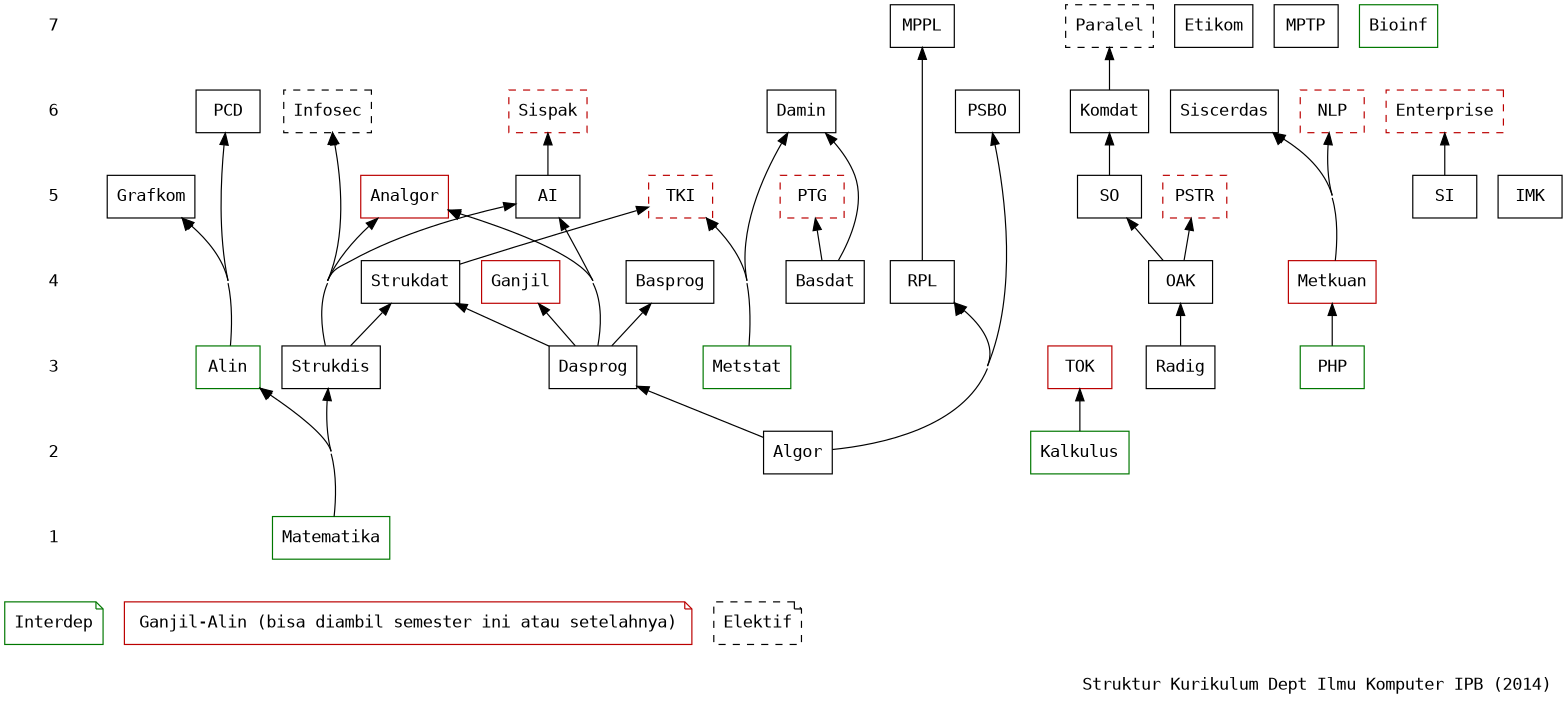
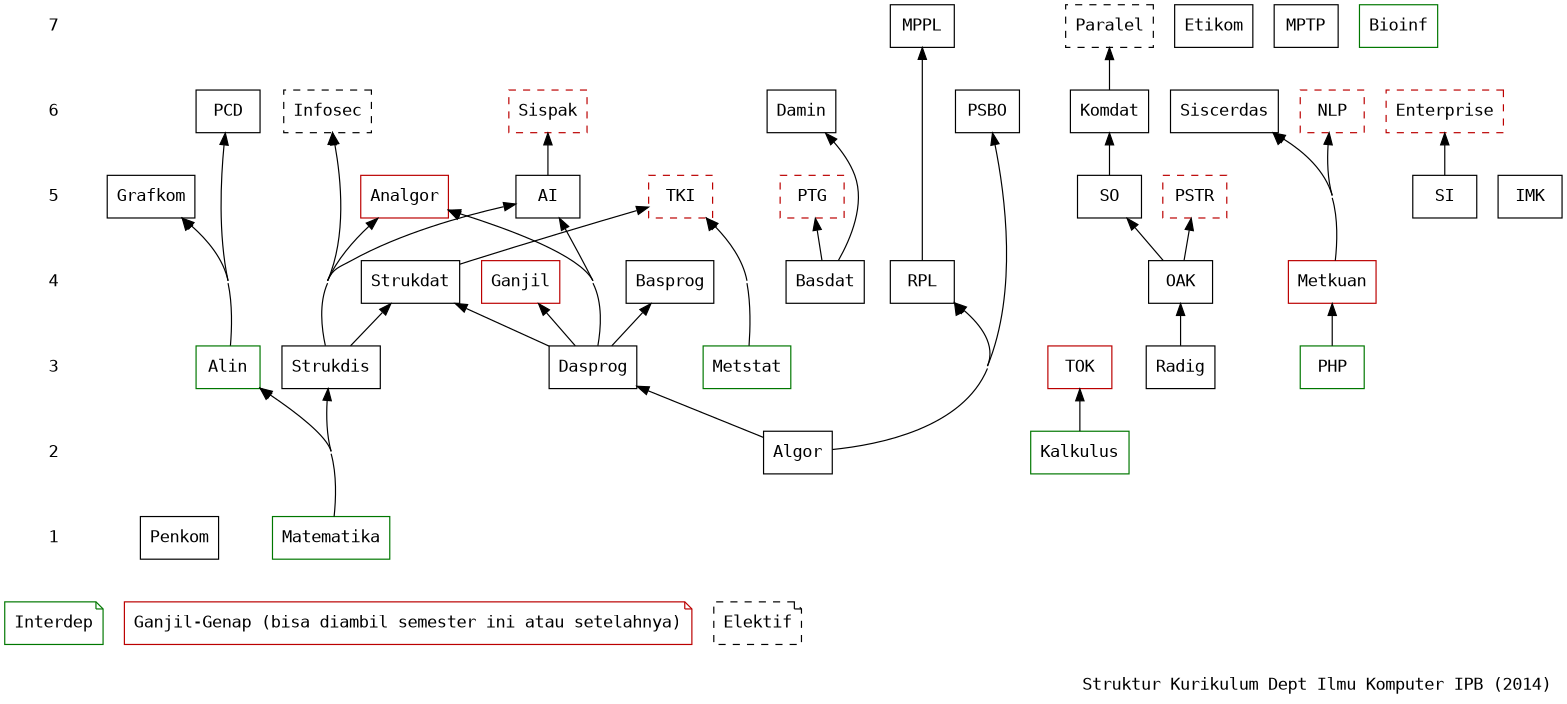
(753, 209) -> none
none -> (179, 538)
(408, 623) -> (408, 623)
